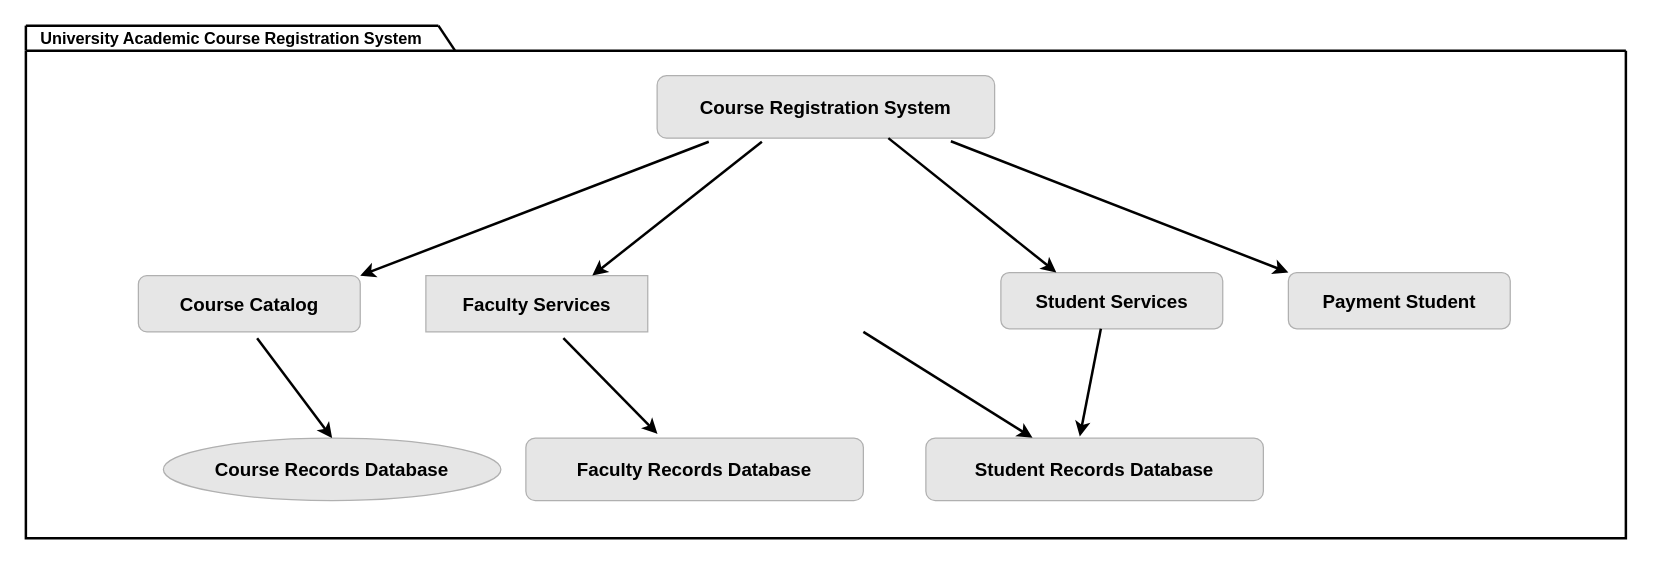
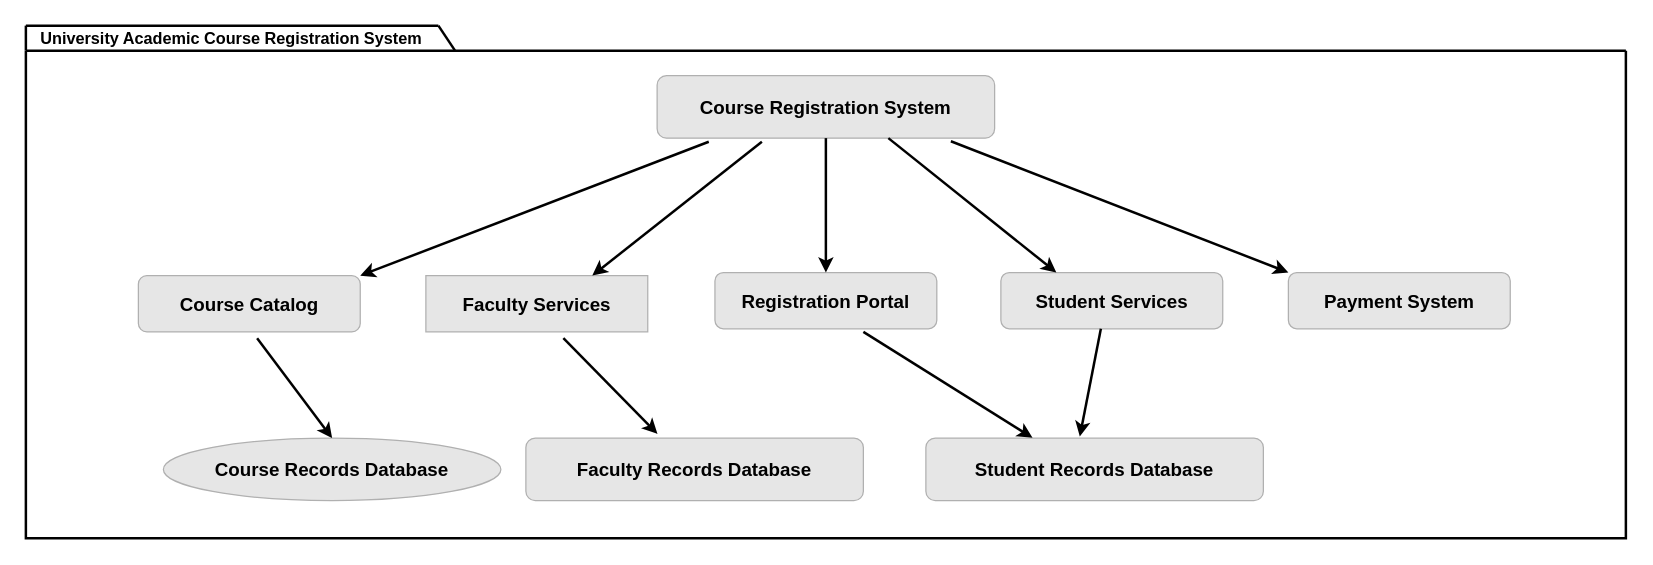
none -> (826, 200)
none -> (826, 301)
(1399, 301) -> (1399, 301)
